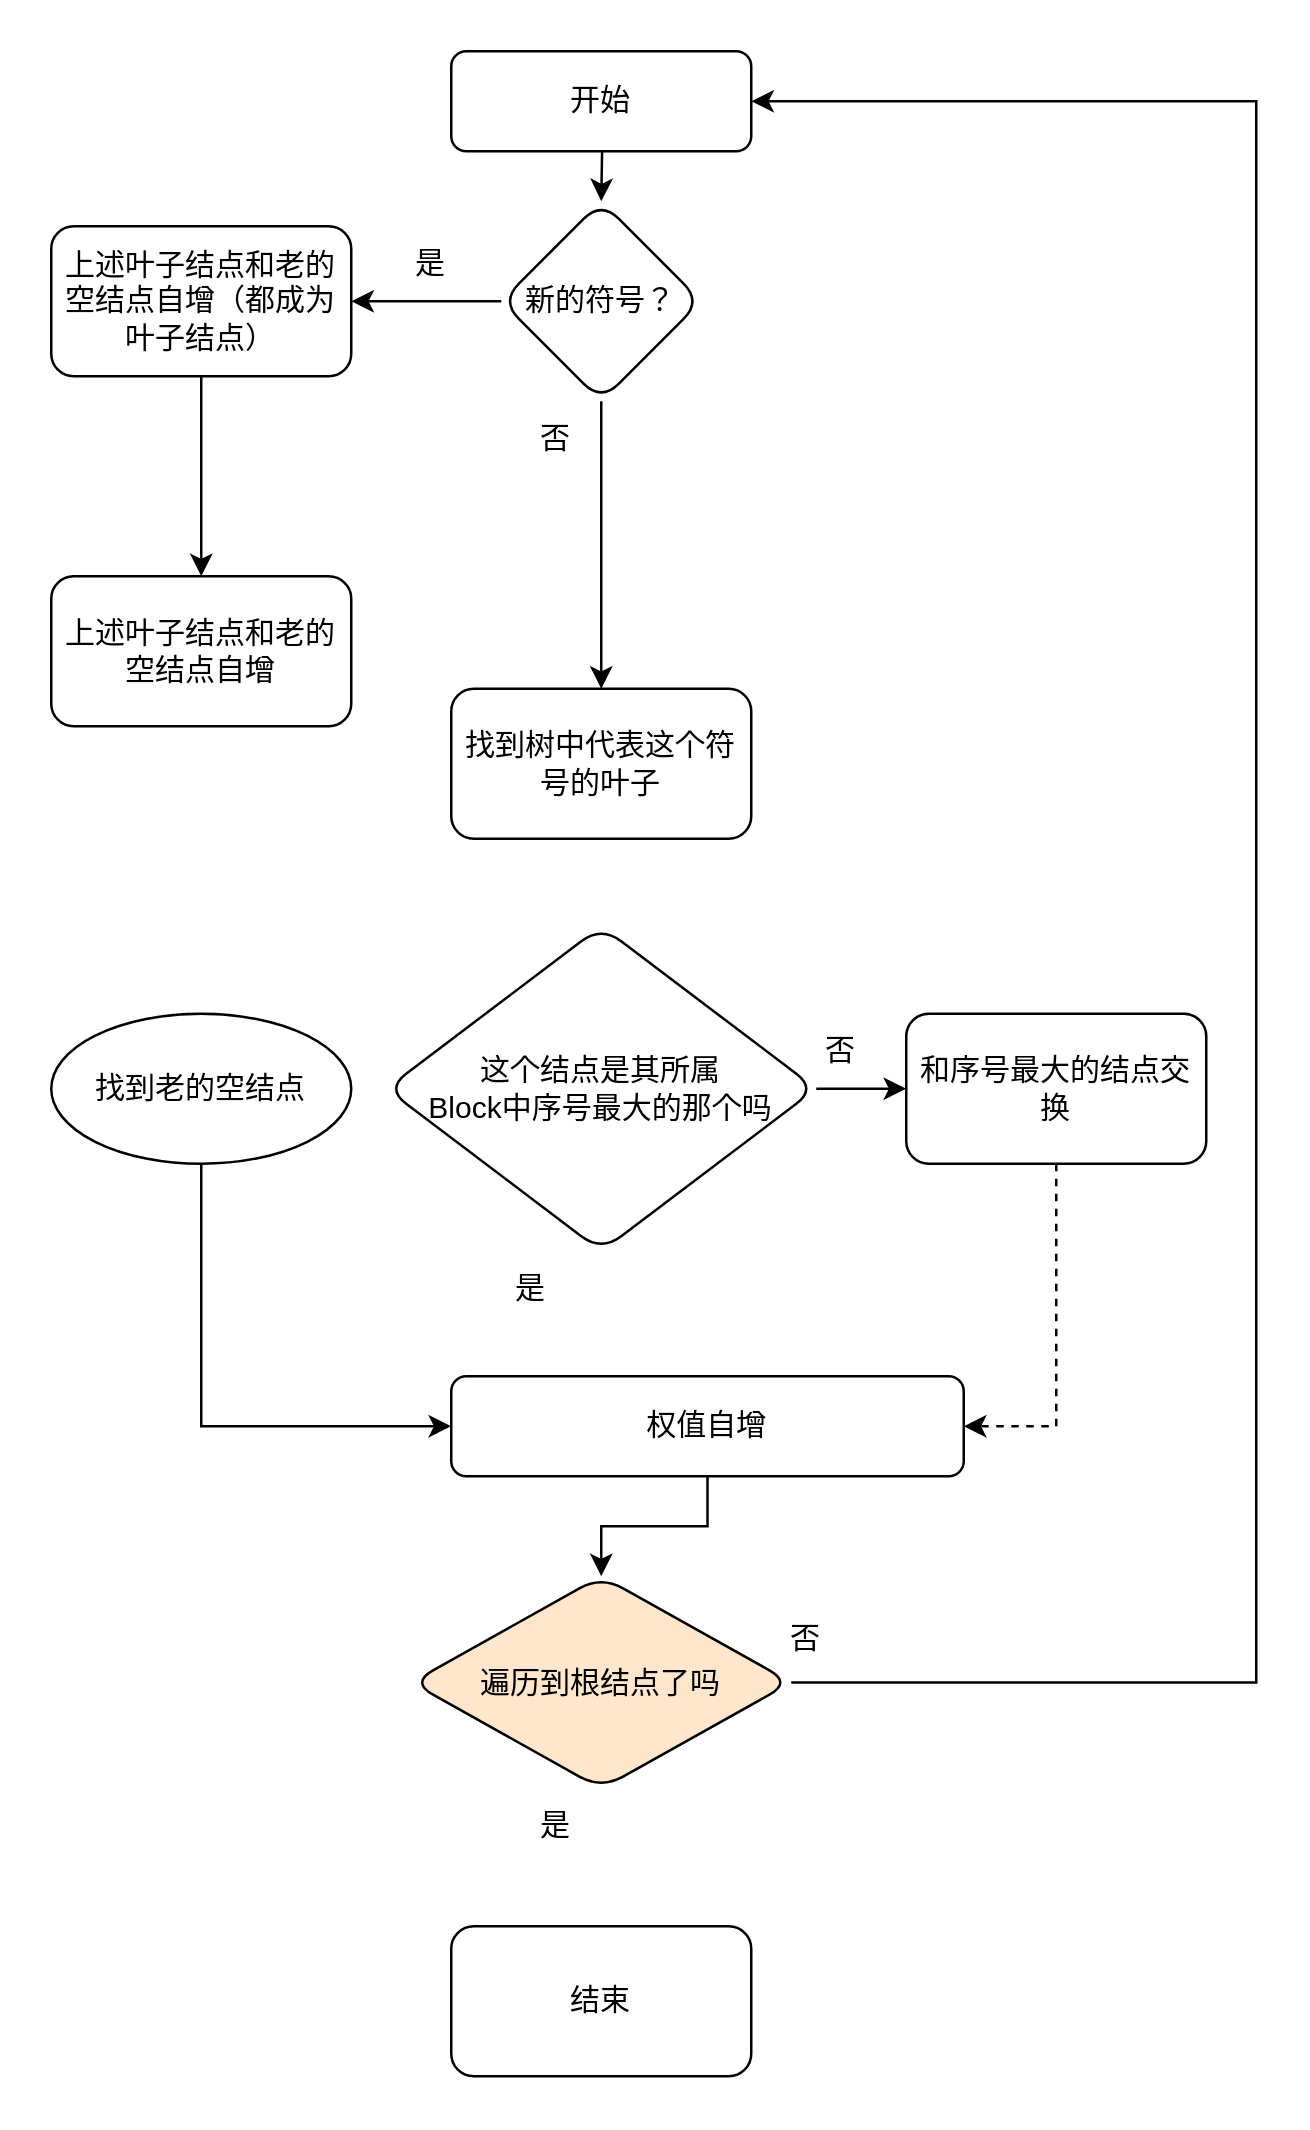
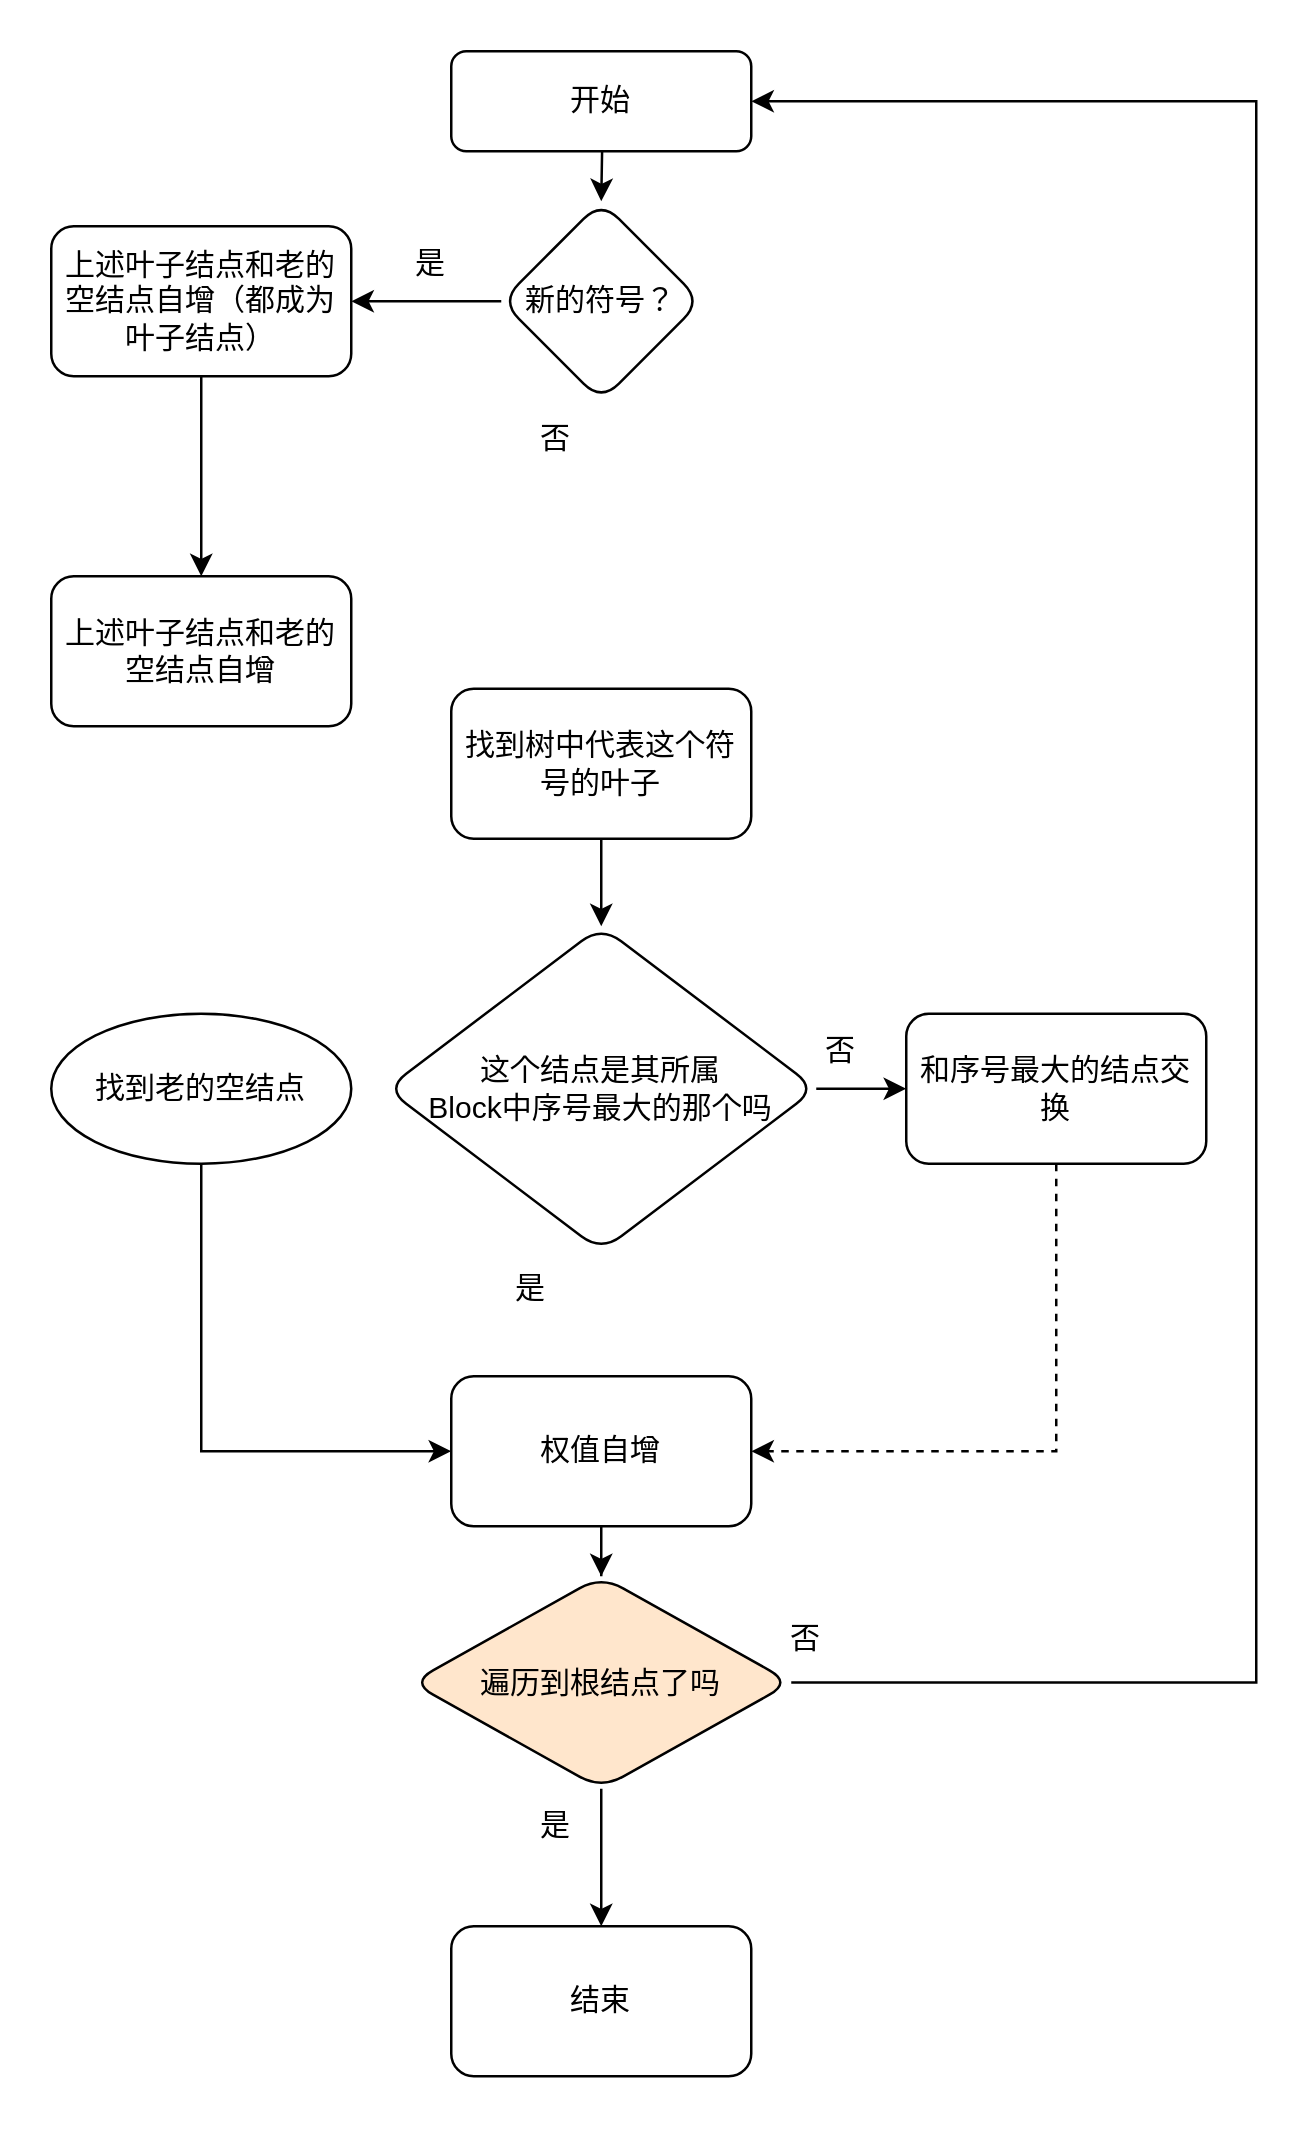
(601, 537) -> none
none -> (601, 887)
(708, 1426) -> (601, 1451)
none -> (601, 1849)
